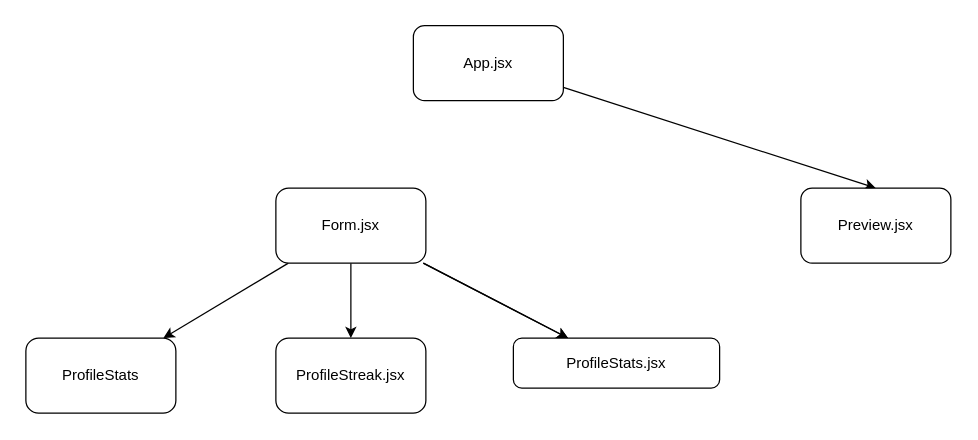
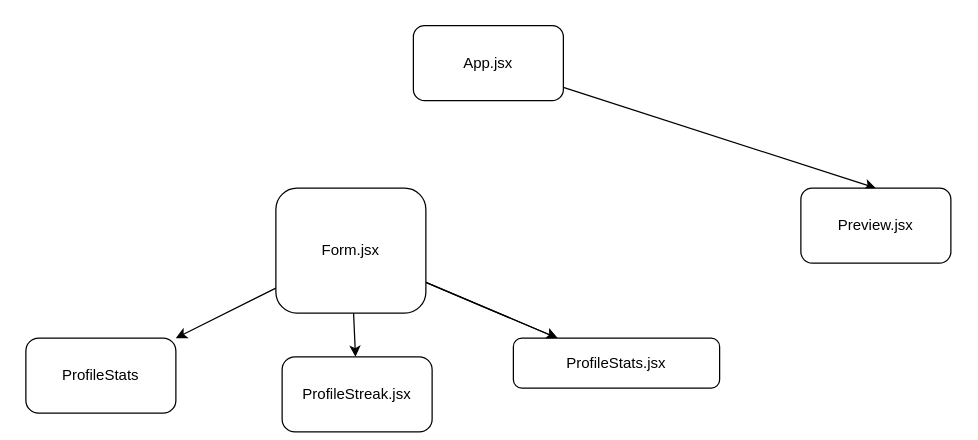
(351, 226) -> (351, 251)
(351, 376) -> (357, 394)
